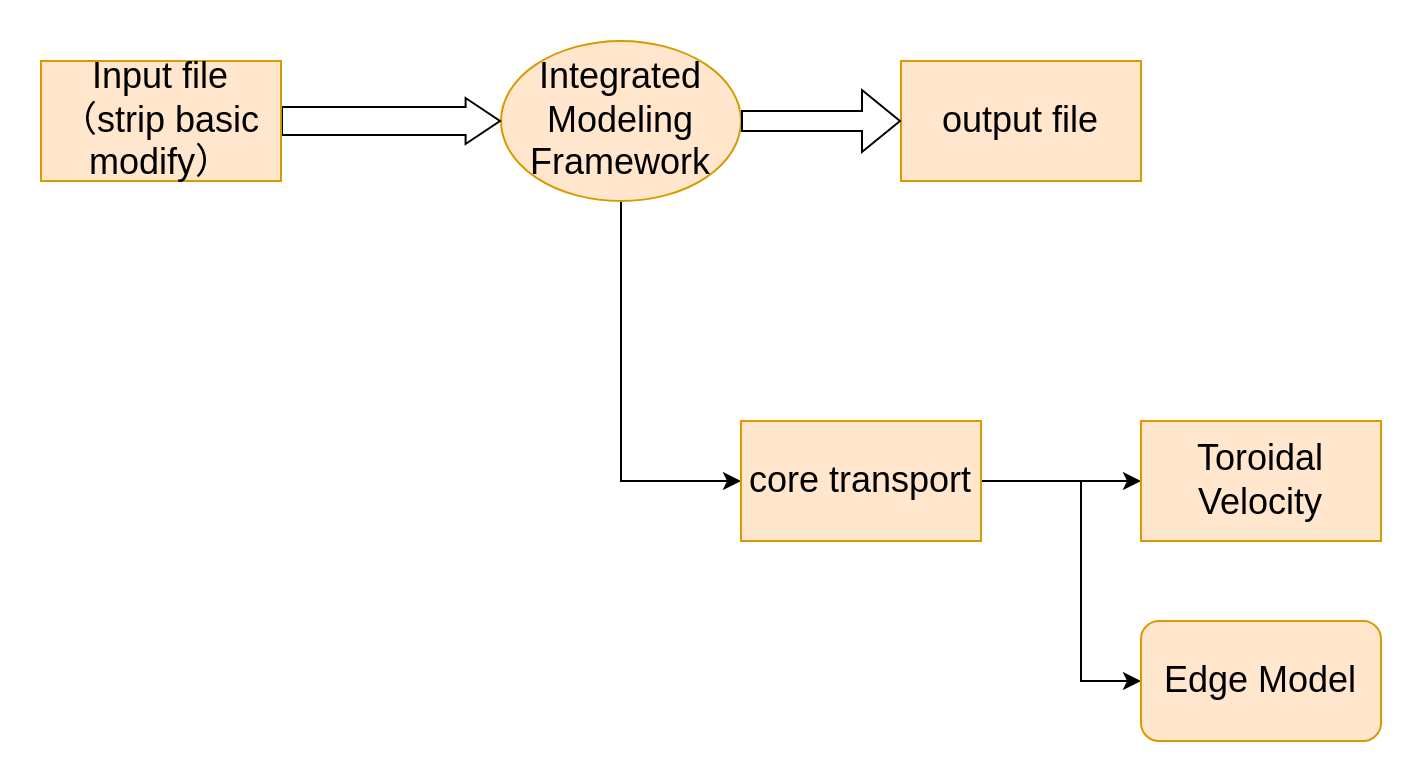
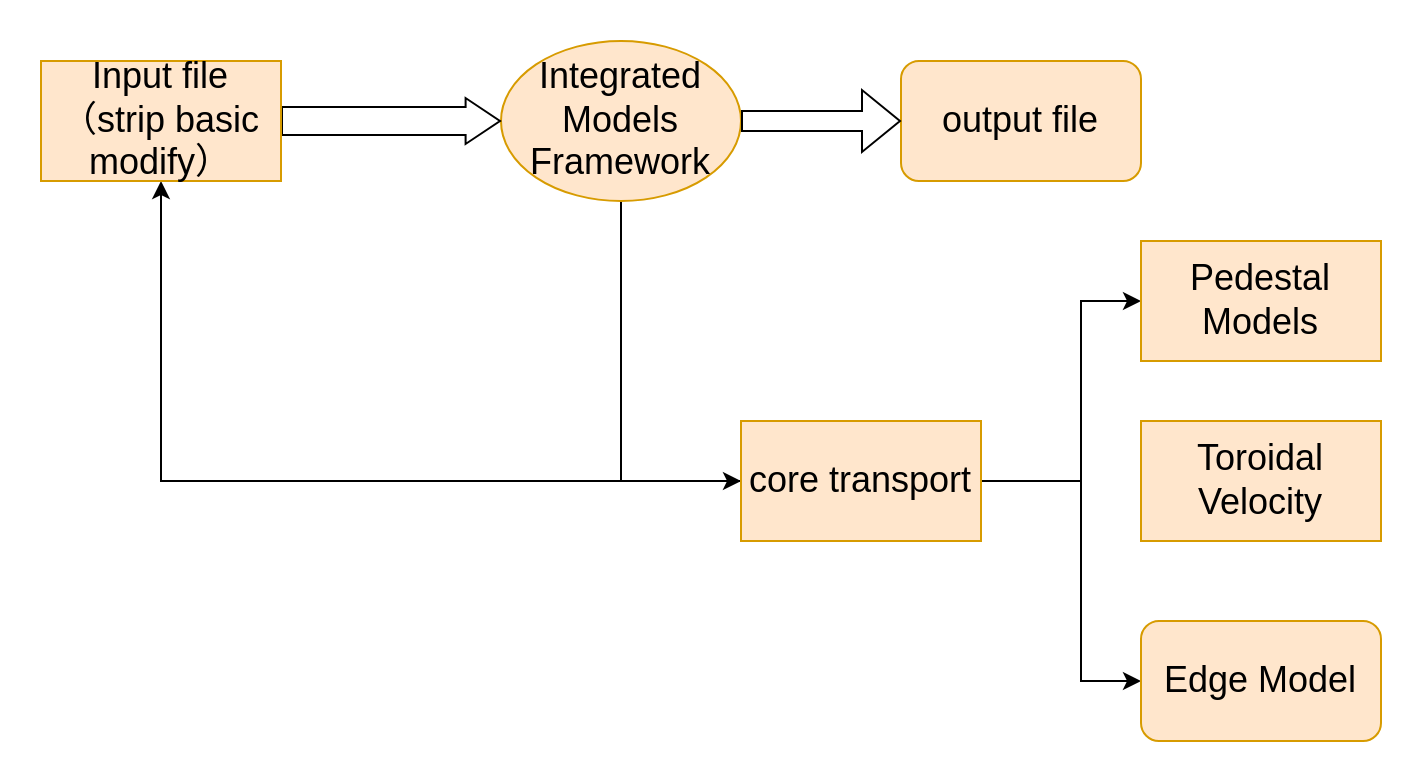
(621, 121) -> (621, 121)
(1021, 121) -> (1021, 121)
none -> (1261, 301)
none -> (1081, 366)
(1106, 481) -> (246, 481)
